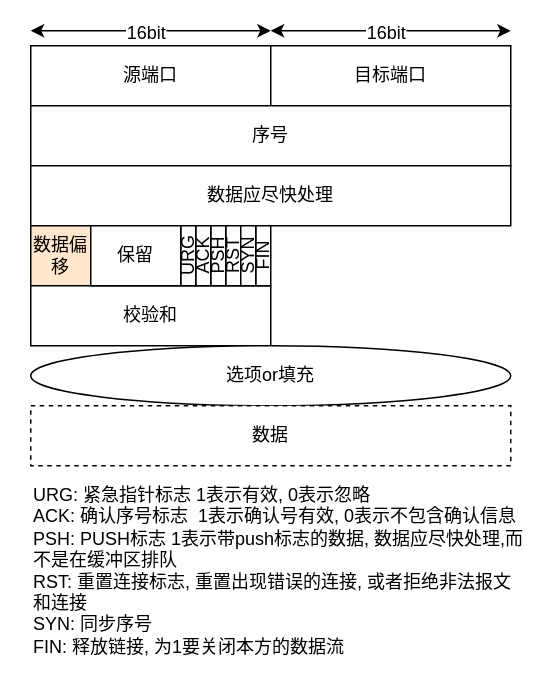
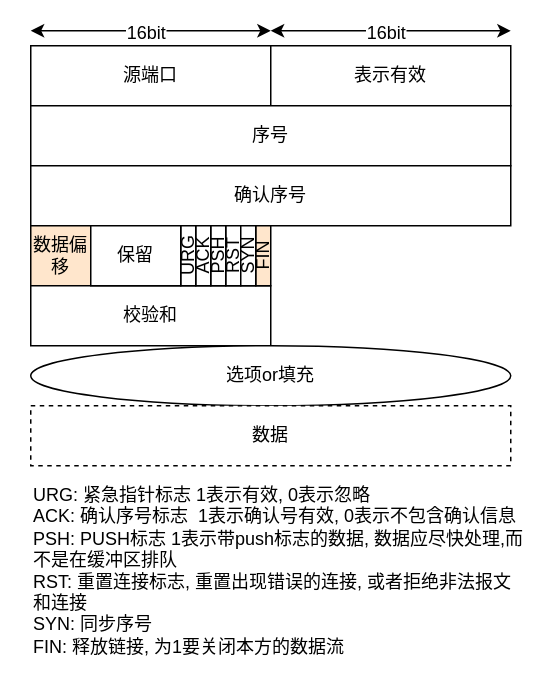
(391, 76) -> (391, 76)
(271, 196) -> (271, 196)
(263, 256) -> (263, 256)
